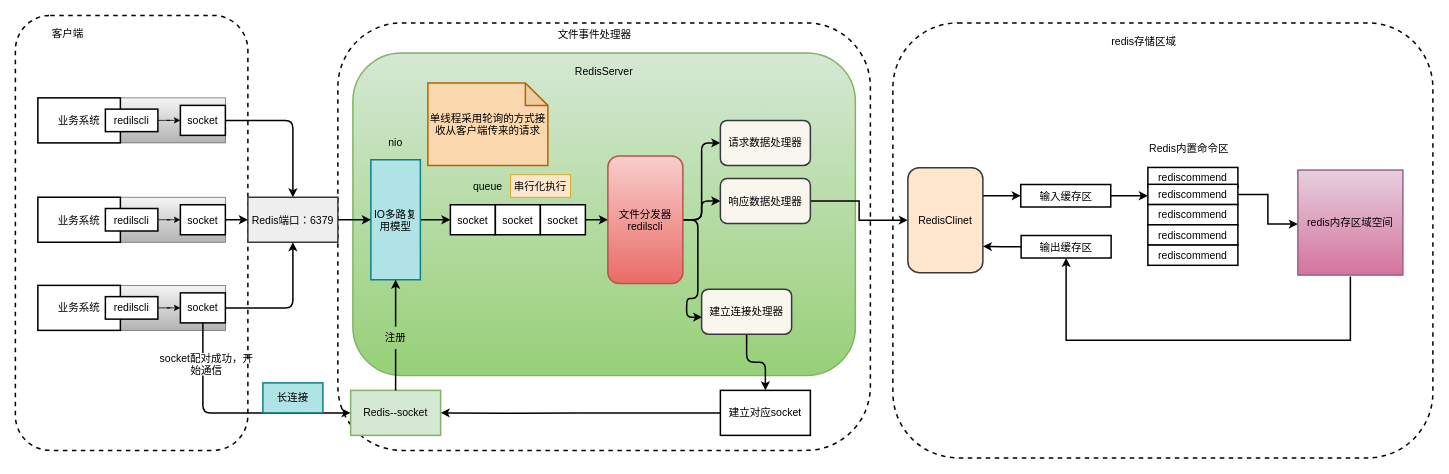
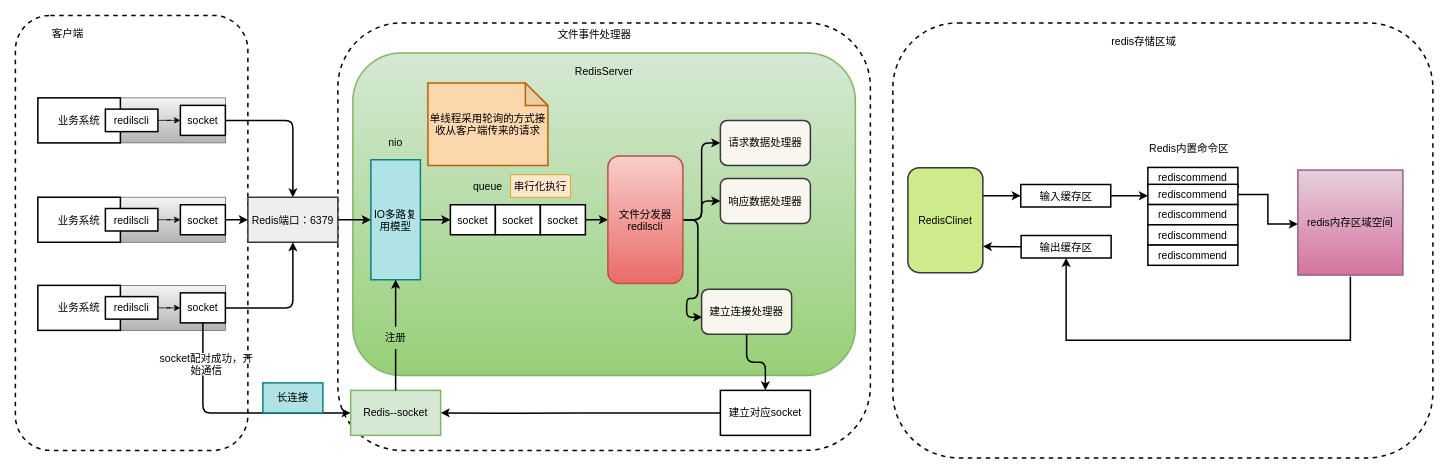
(859, 207) -> none
(945, 220) -> (945, 220)
